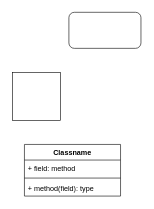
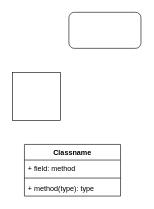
(66, 189) -> (65, 189)
